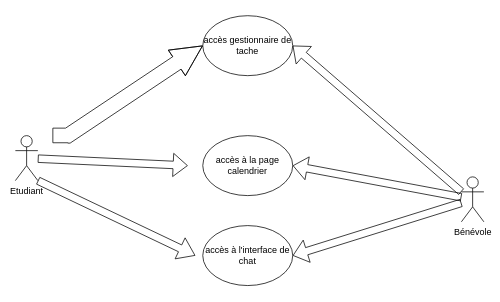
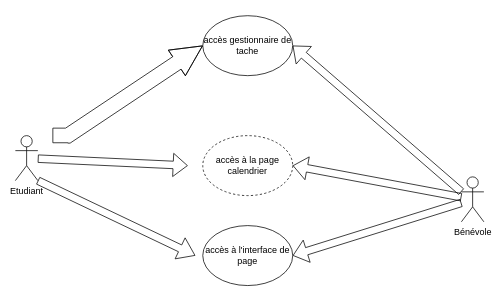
(248, 165) -> (248, 165)
(248, 255) -> (248, 255)
